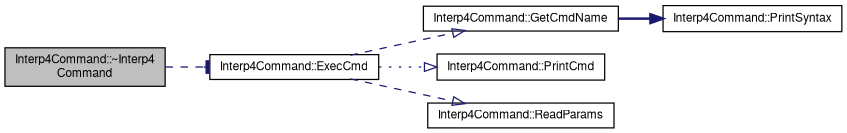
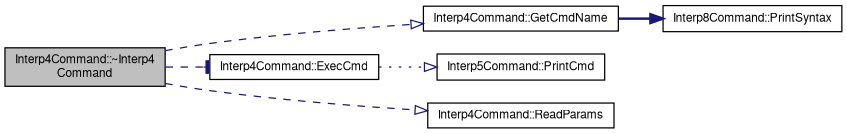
(752, 19) -> (752, 19)
(402, 44) -> (288, 34)
(521, 67) -> (521, 67)
(402, 90) -> (290, 100)
